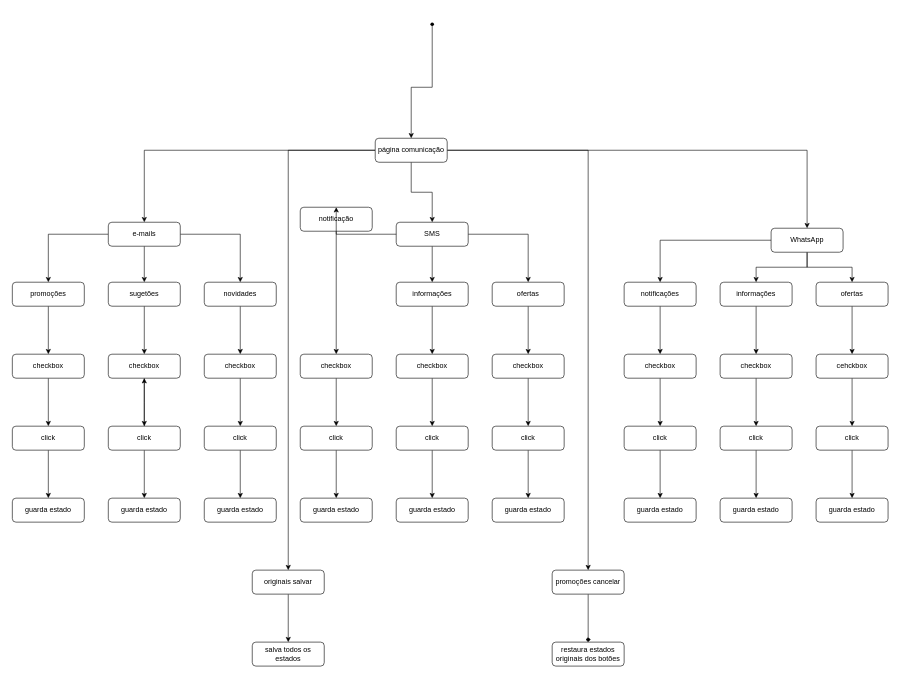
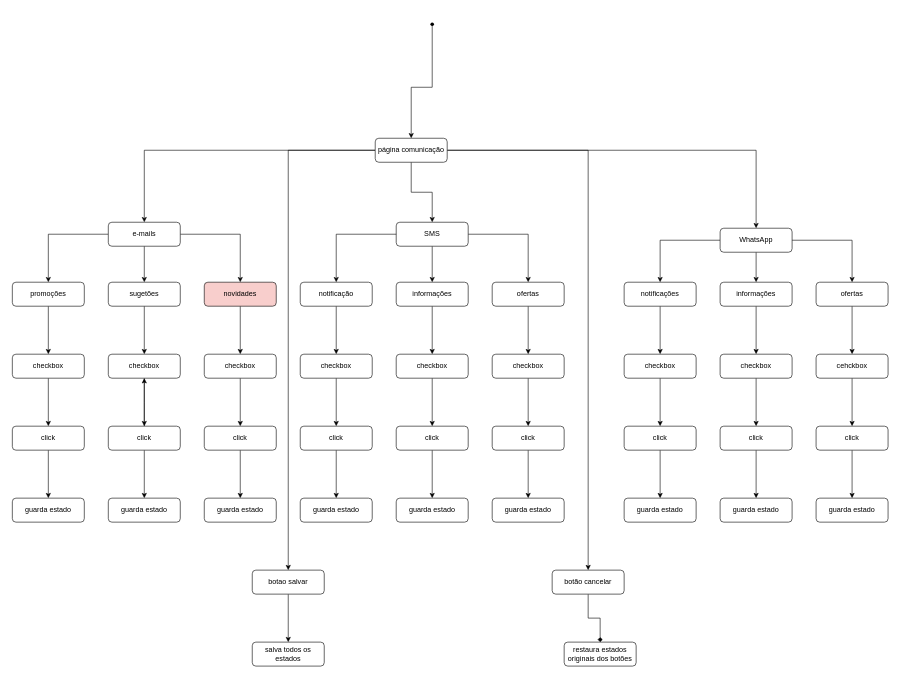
(336, 219) -> (336, 294)
(807, 240) -> (756, 240)
(240, 294) -> (240, 294)
(288, 582) -> (288, 582)
(588, 582) -> (588, 582)
(588, 654) -> (600, 654)
